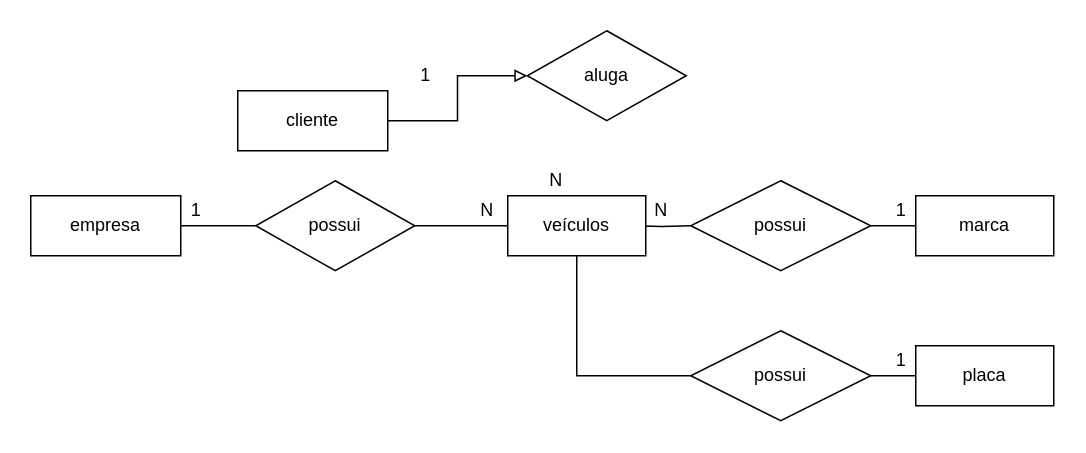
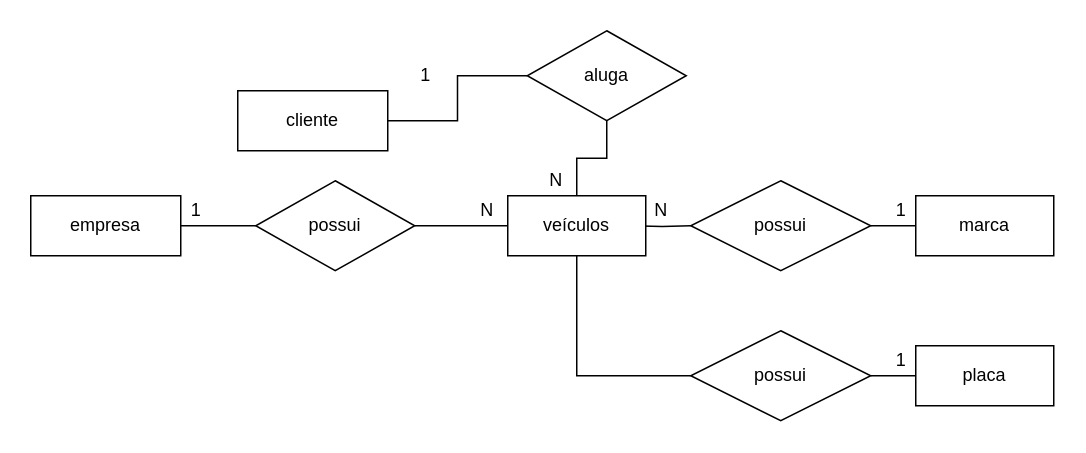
(513, 76) -> (519, 76)
none -> (592, 158)
